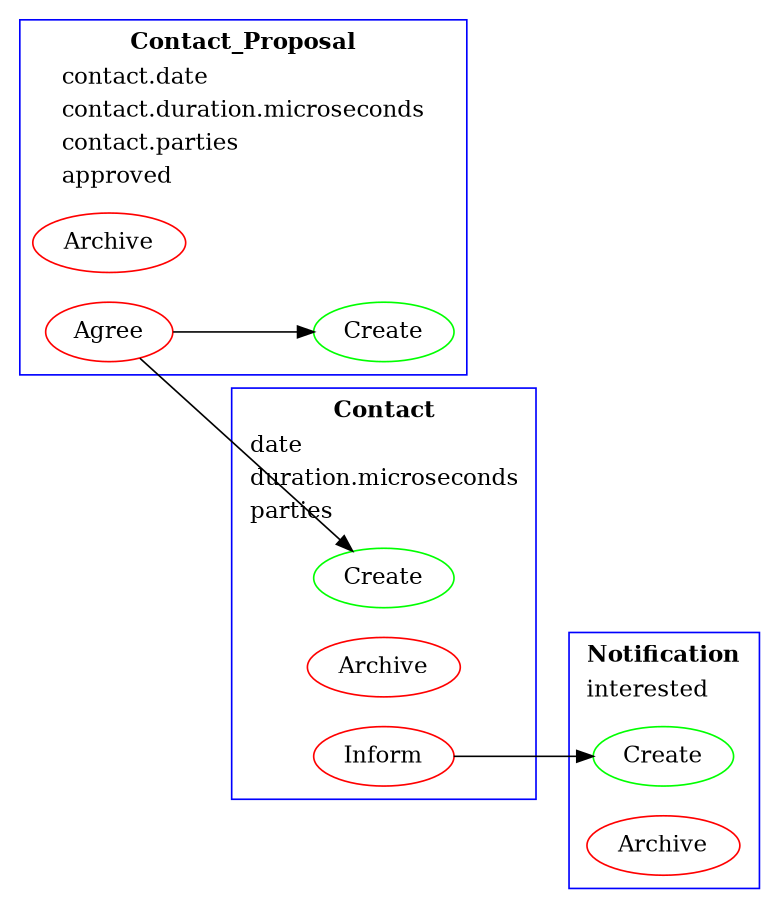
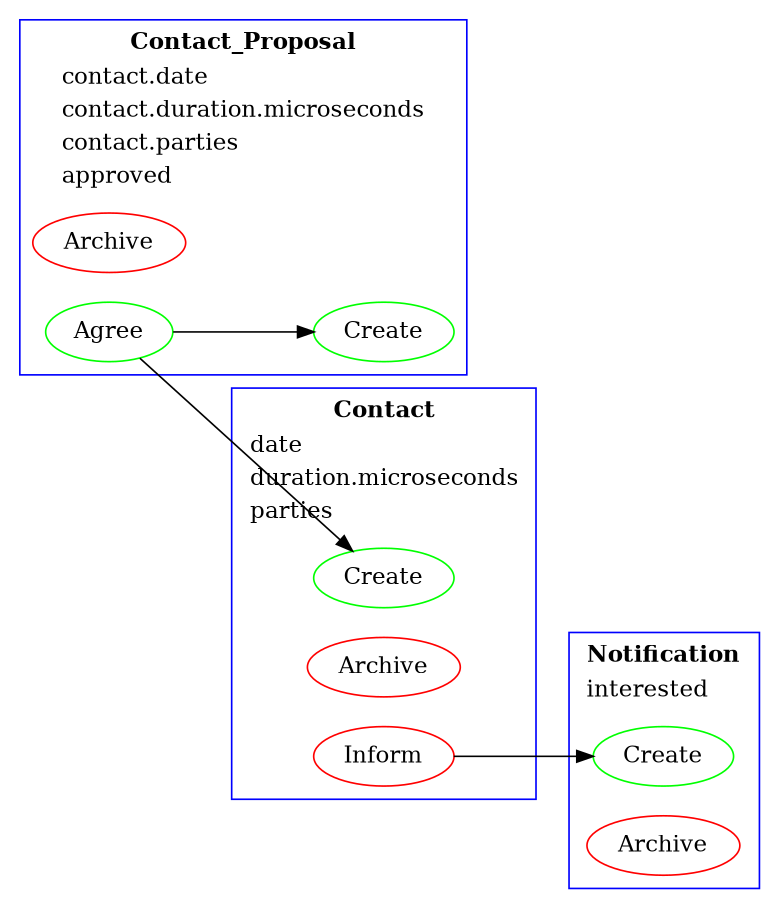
(109, 332) -> (109, 332)
